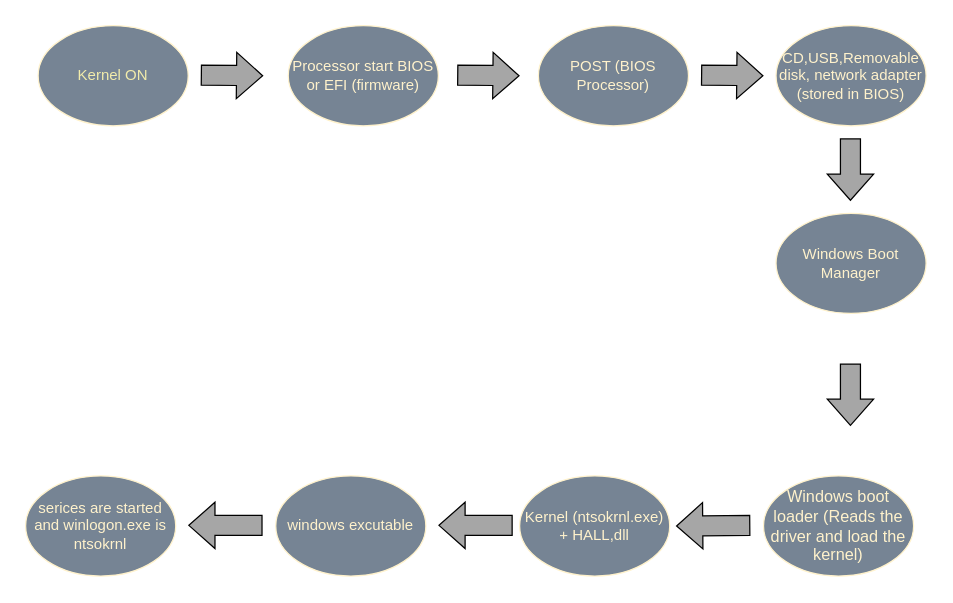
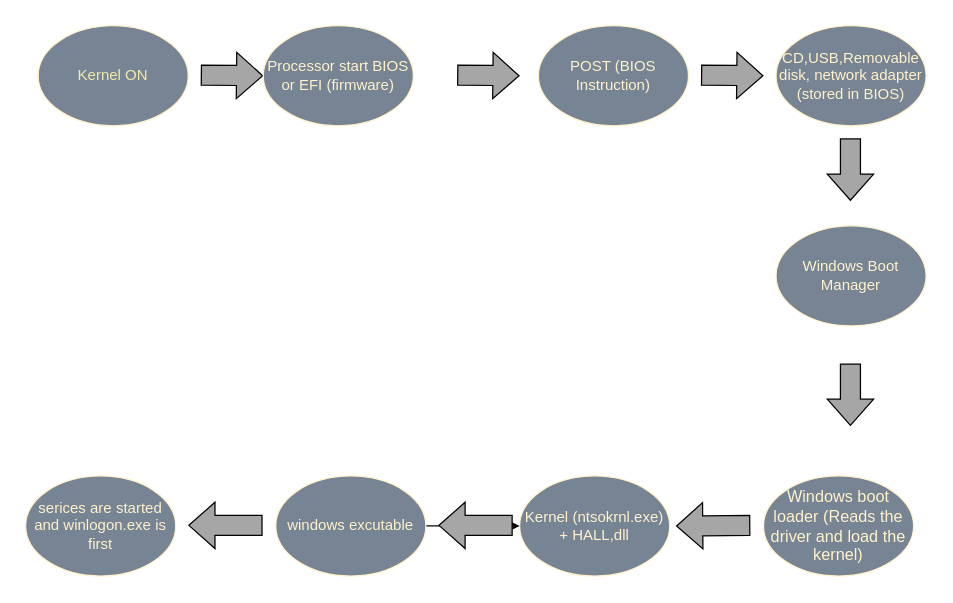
(363, 76) -> (338, 76)
(613, 76) -> (613, 76)
(851, 263) -> (851, 276)
(101, 526) -> (101, 526)
none -> (433, 526)
